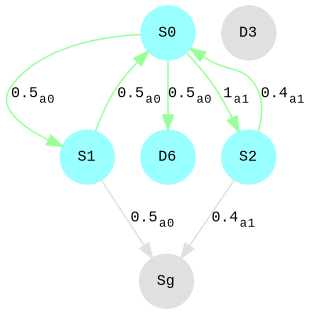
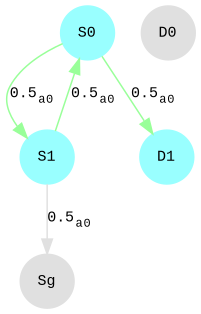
(249, 33) -> (168, 33)
(168, 157) -> (167, 157)
(249, 157) -> none
